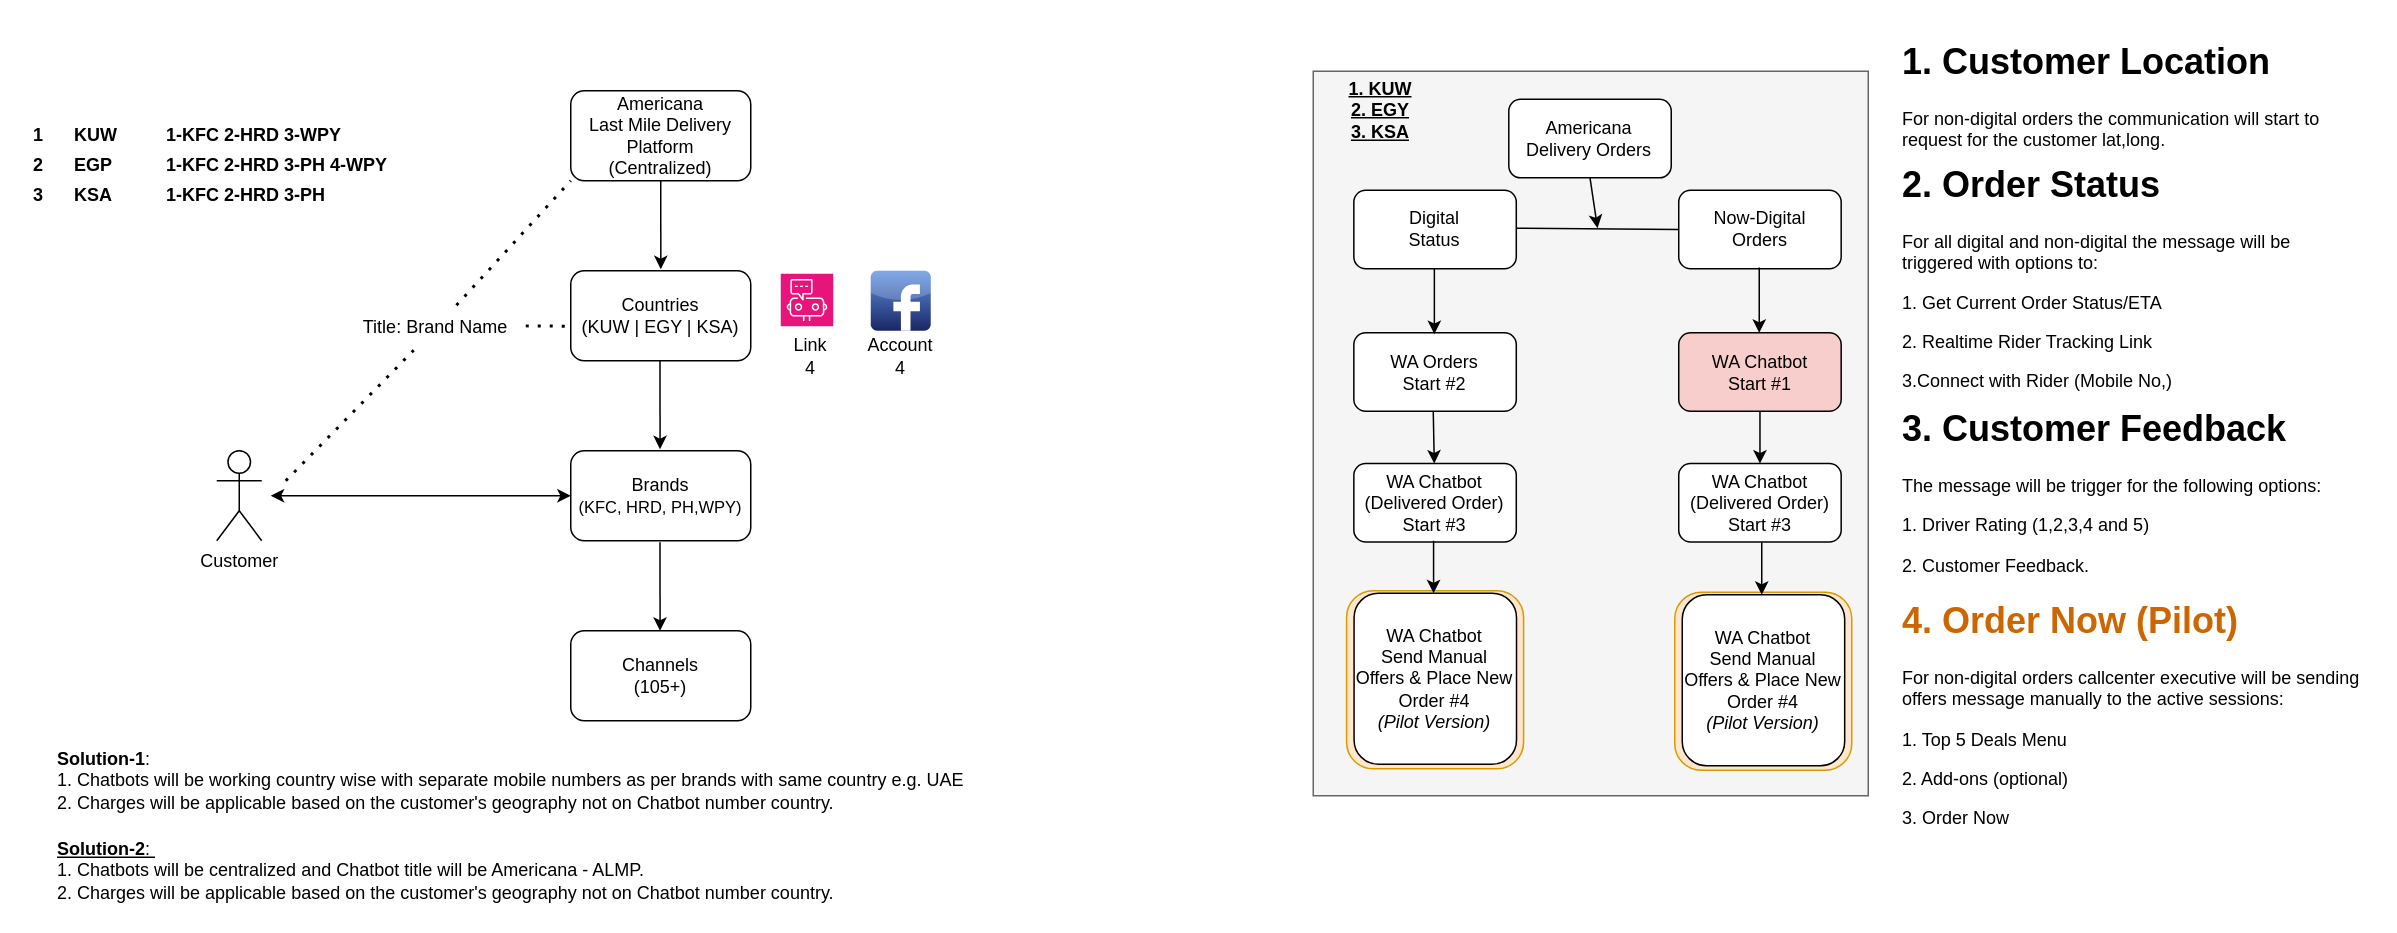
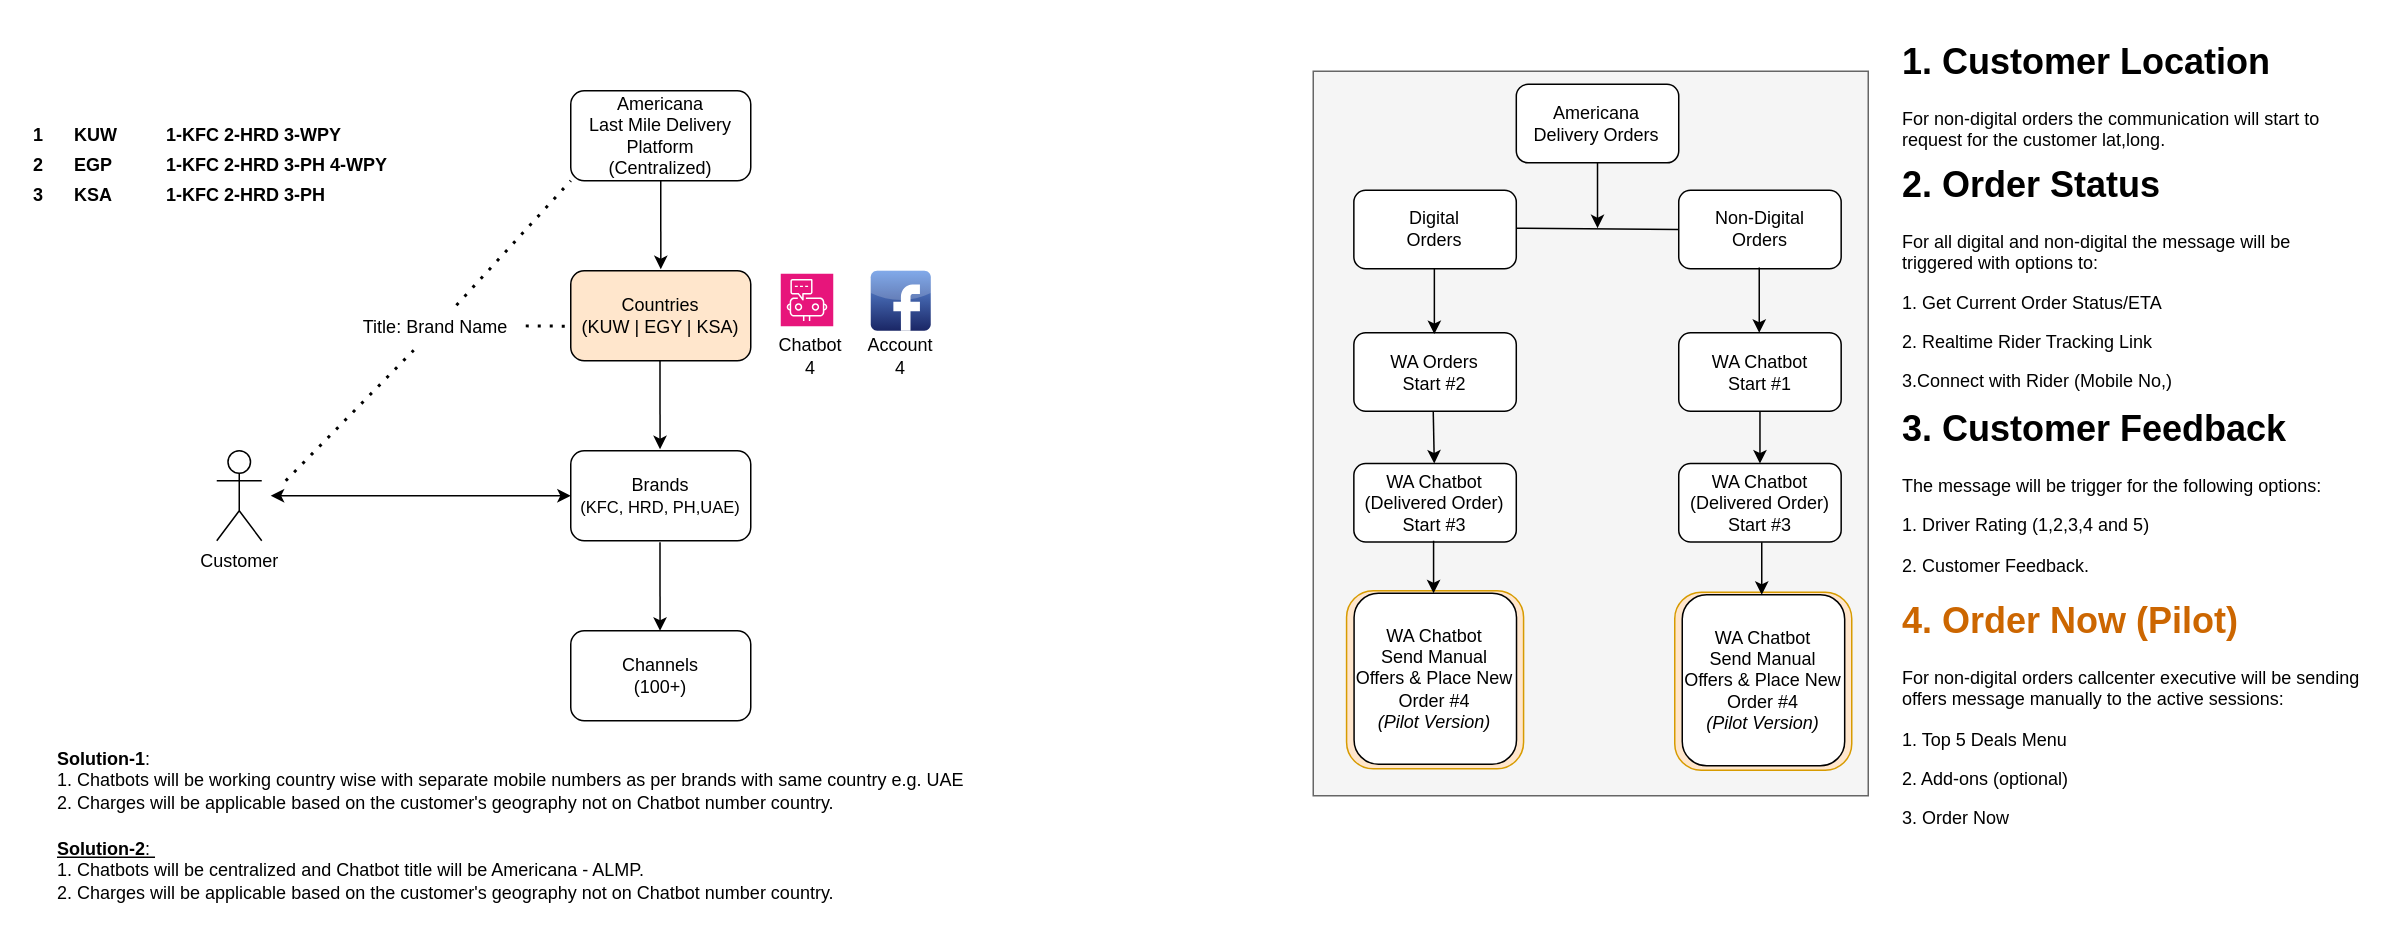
(1381, 110) -> none
(1590, 139) -> (1598, 124)
(1435, 229) -> (1435, 229)
(1760, 229) -> (1760, 229)
(661, 316) -> (661, 316)
(811, 356) -> (811, 356)
(1760, 372) -> (1760, 372)
(661, 496) -> (661, 496)
(661, 676) -> (661, 676)
